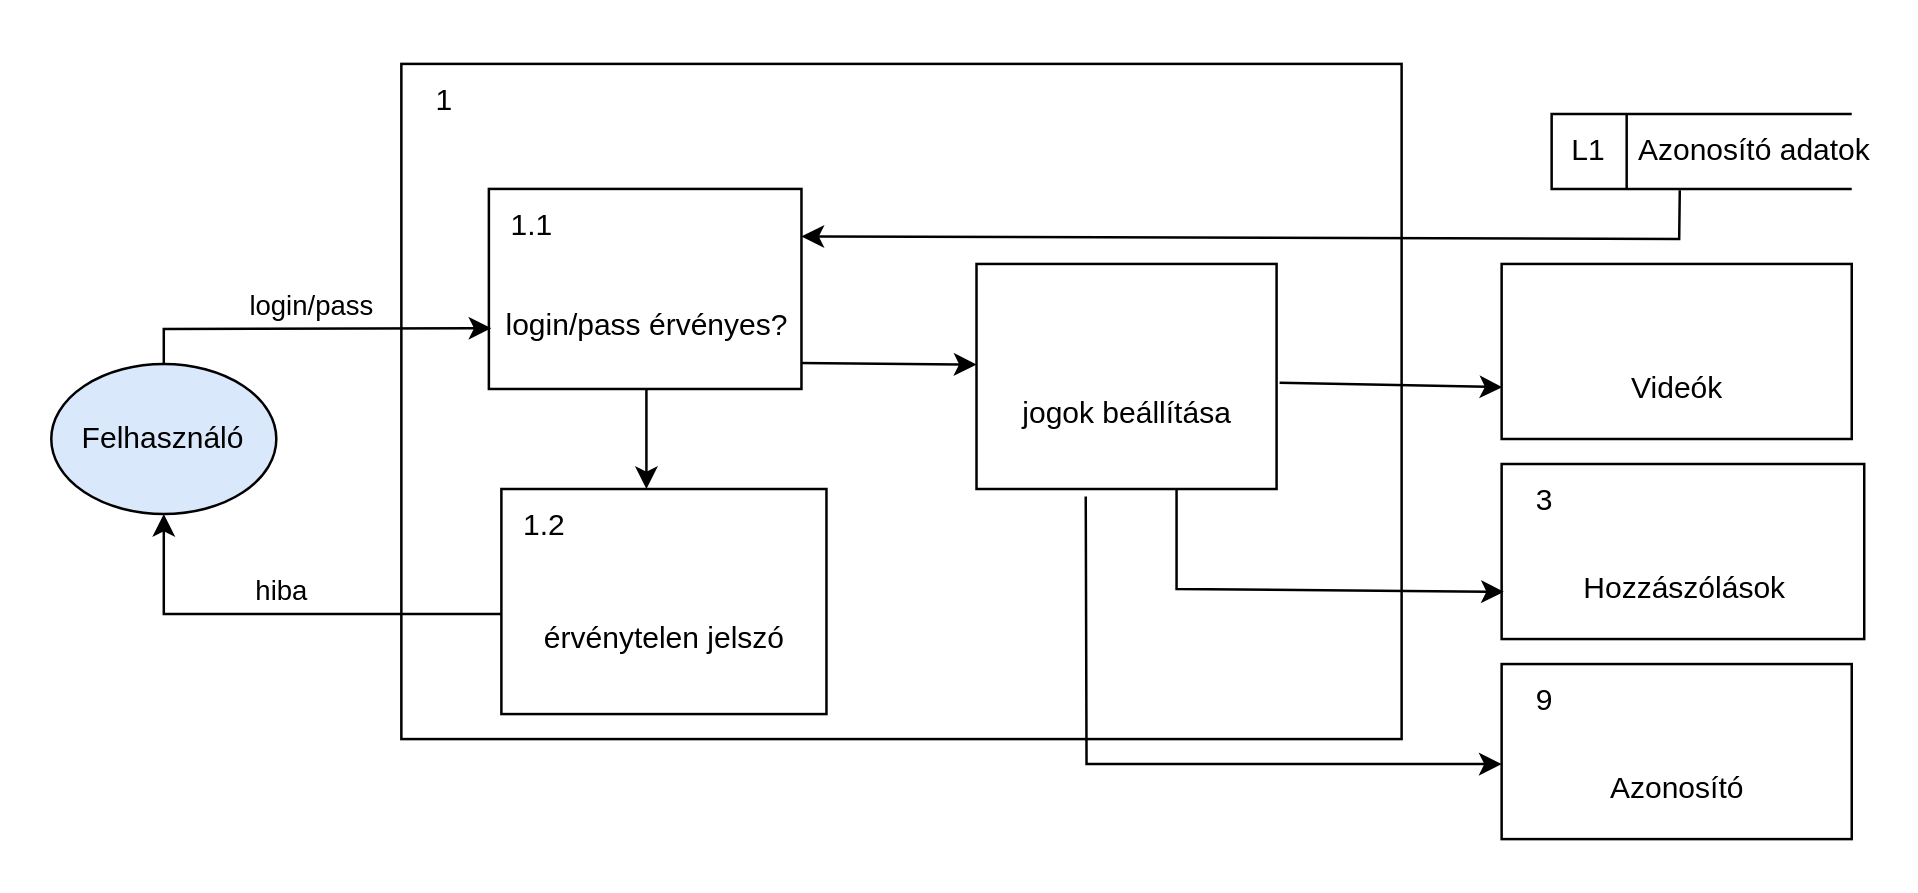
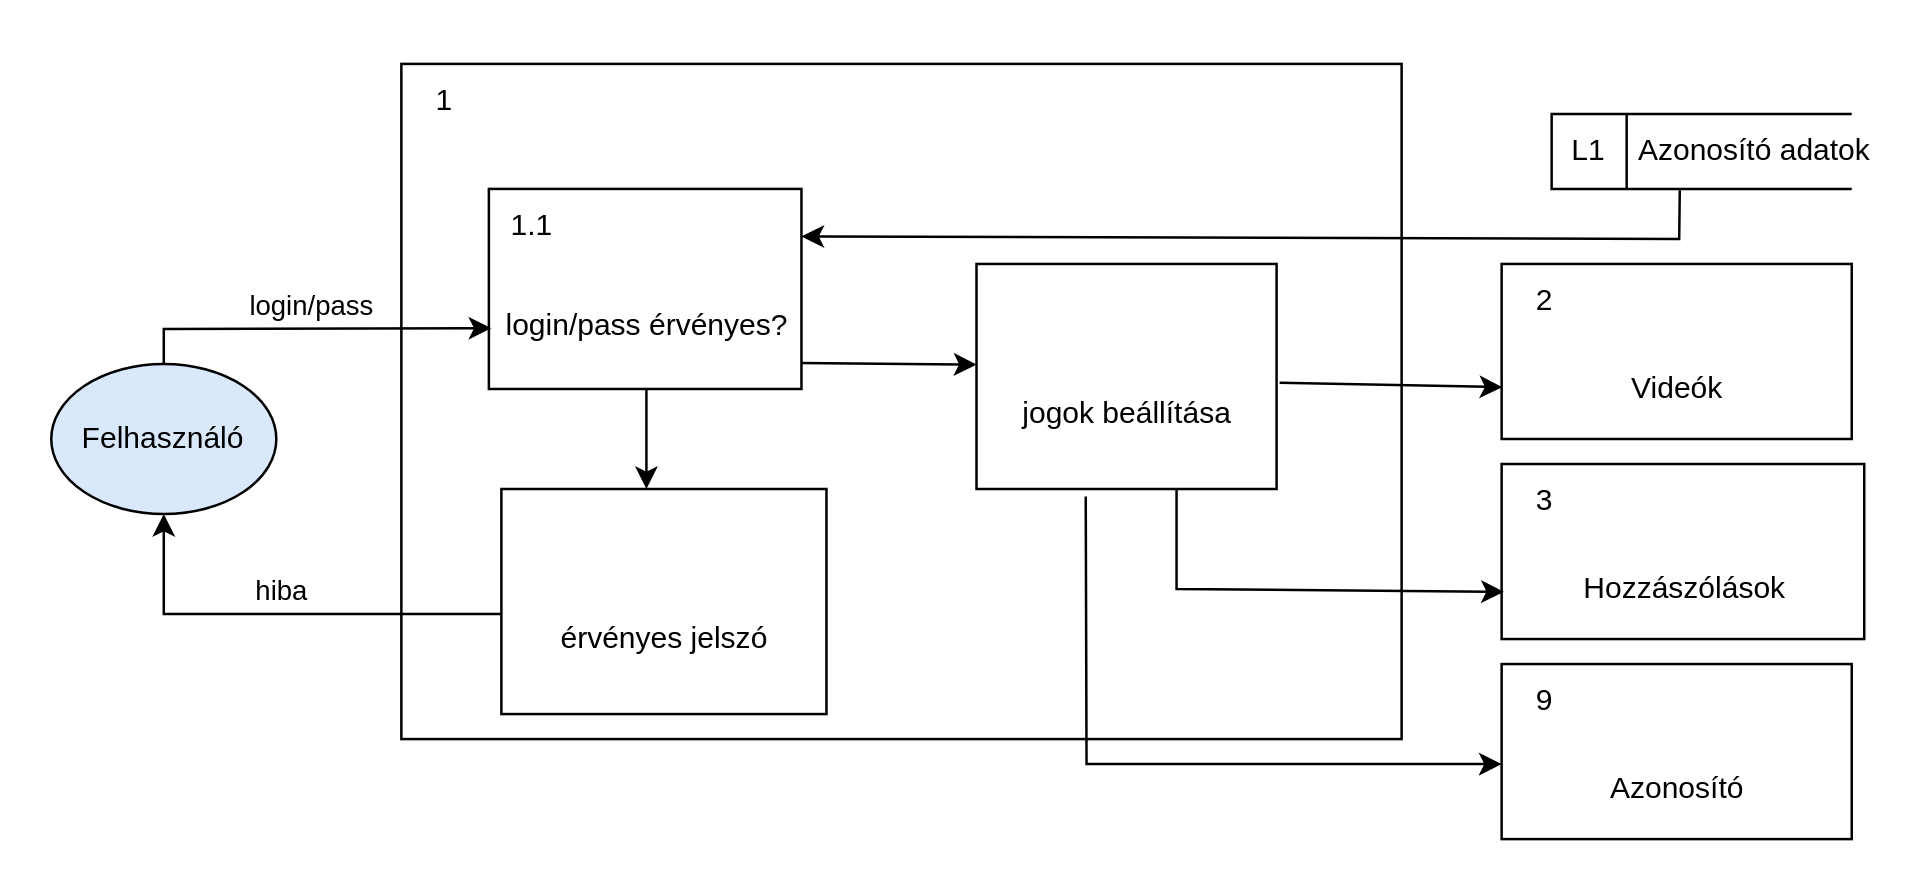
none -> (1545, 301)
(545, 526) -> none
(665, 639) -> (665, 639)
